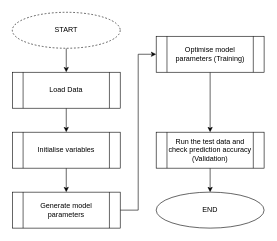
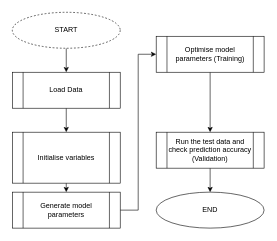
(66, 150) -> (66, 158)
